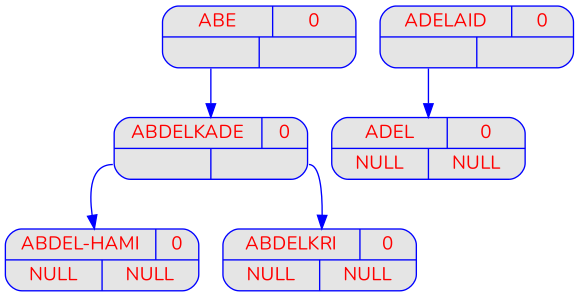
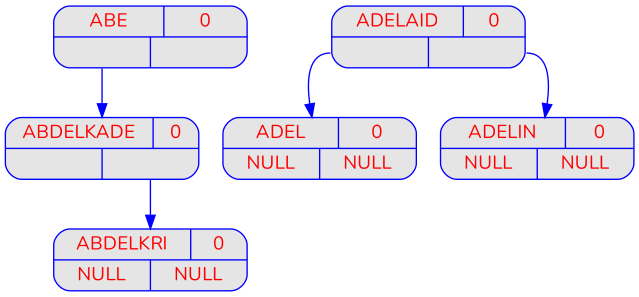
none -> (537, 148)
(102, 260) -> none
